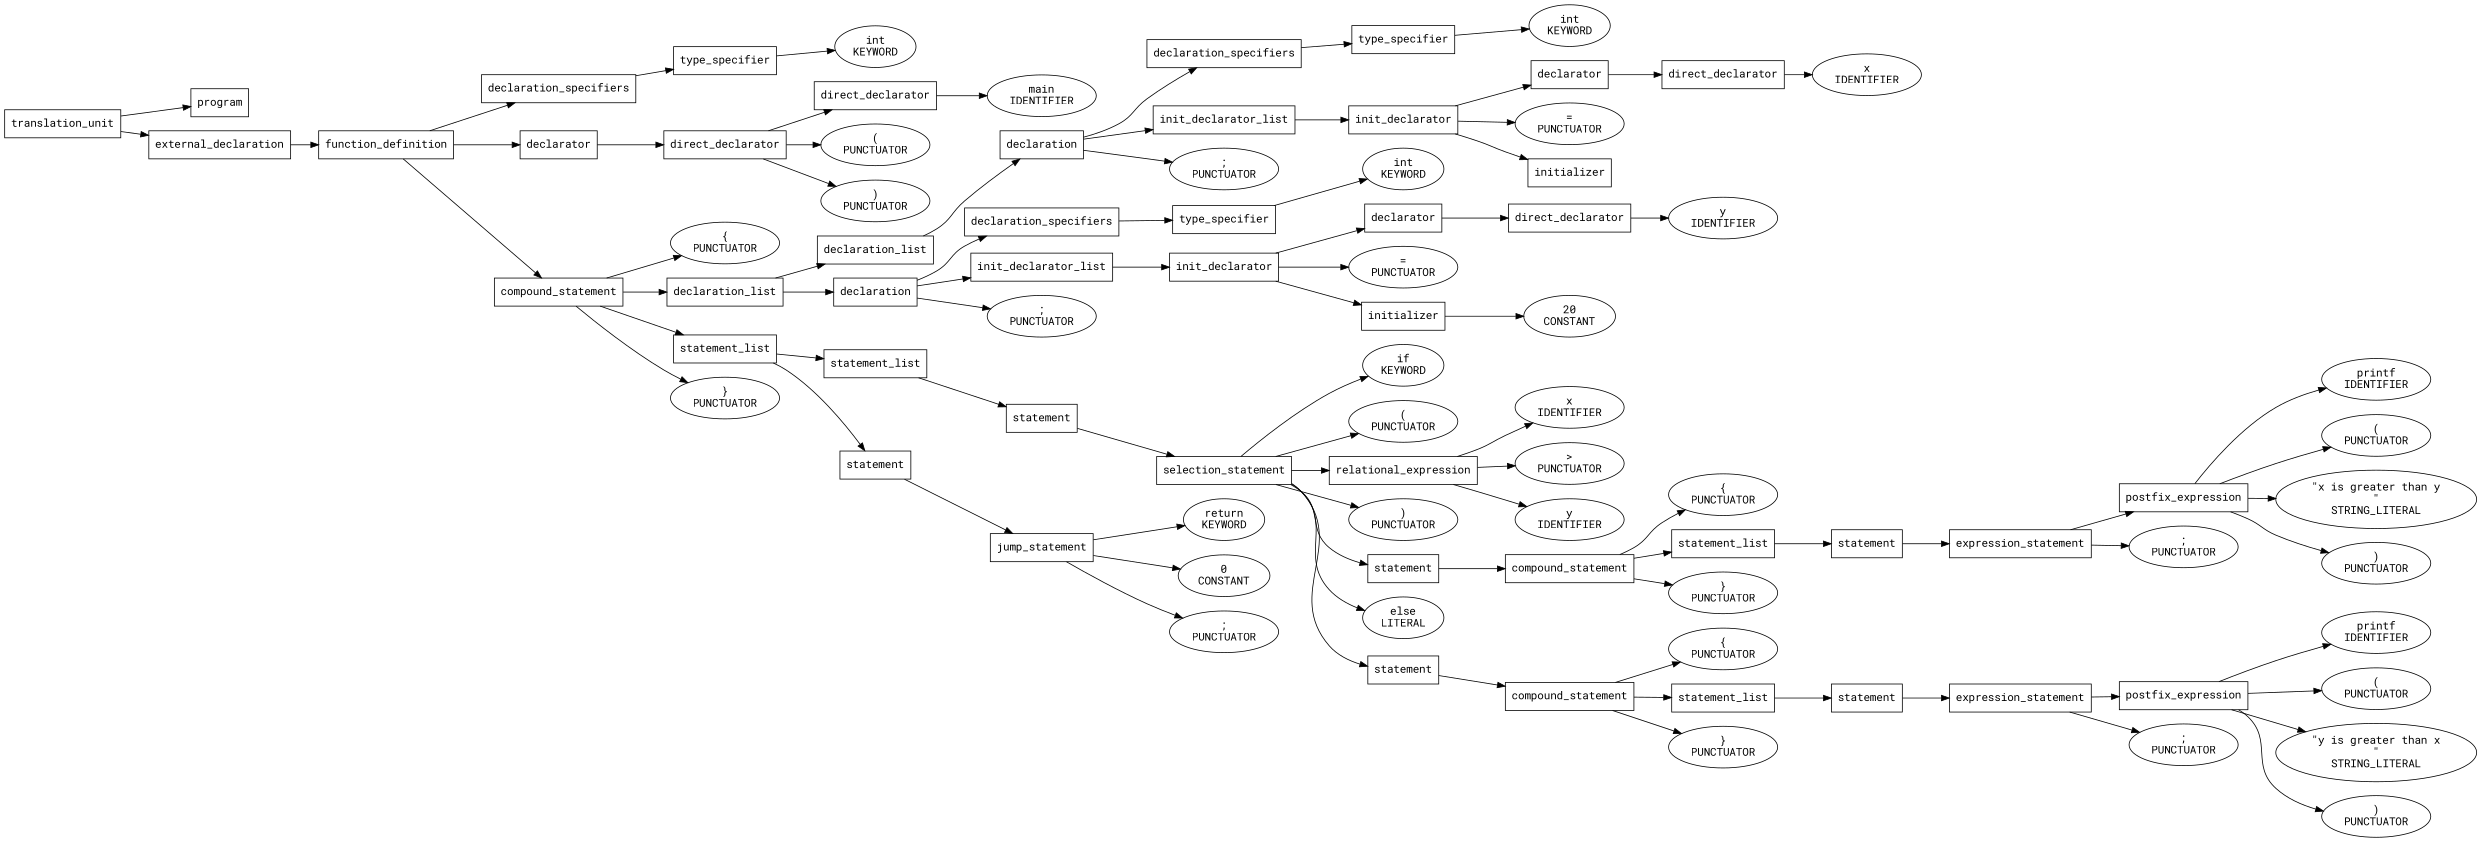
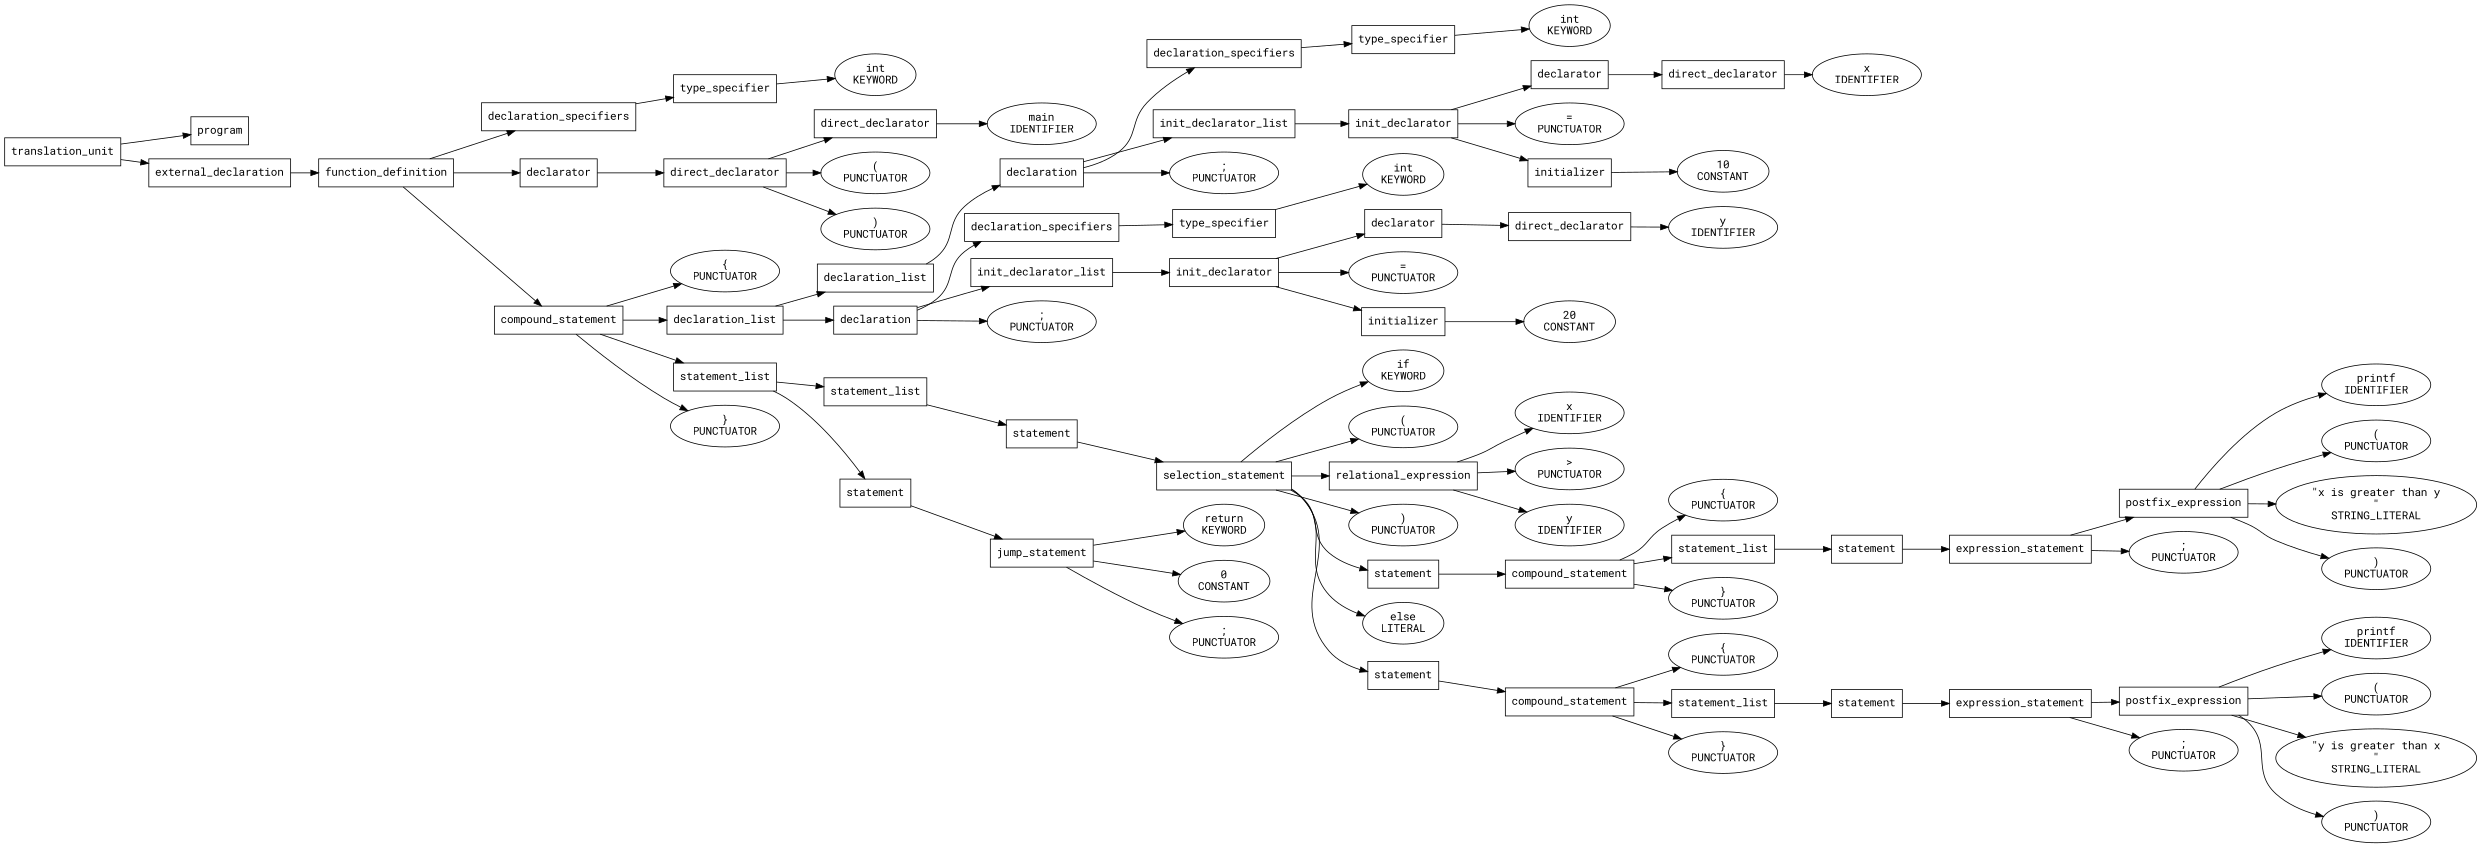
none -> (1723, 171)
